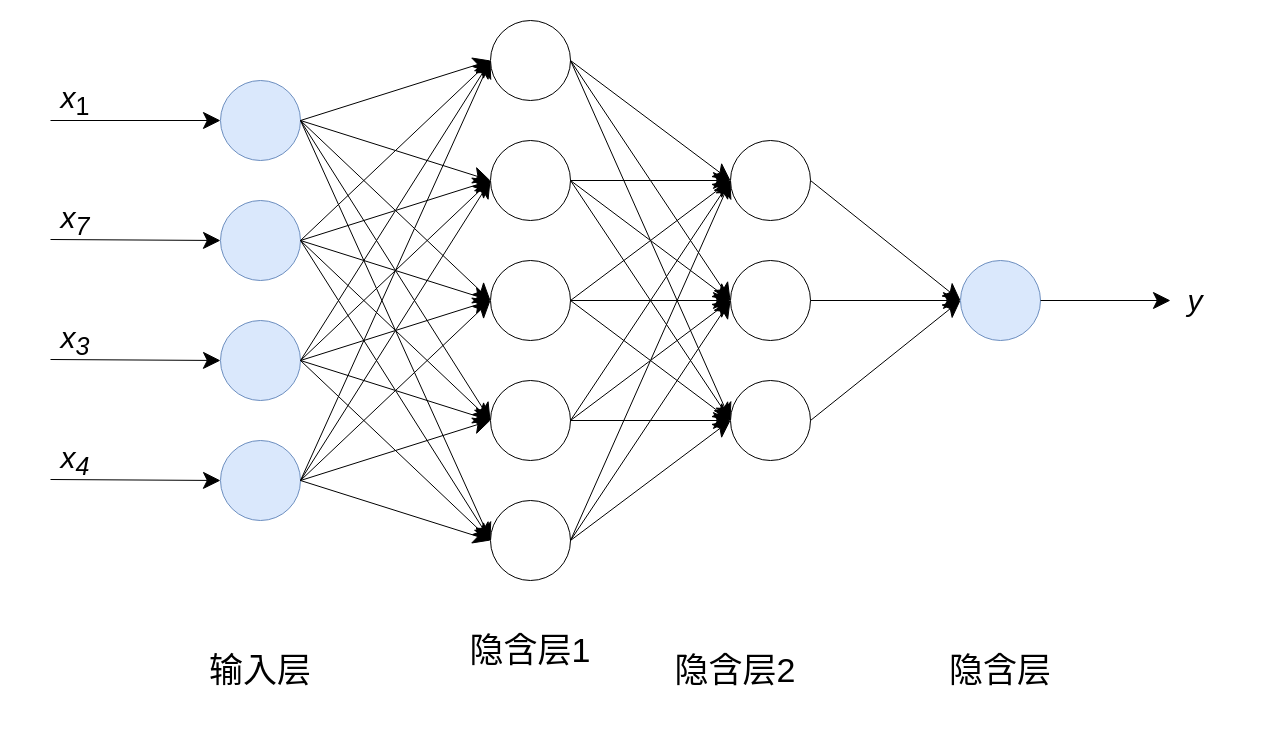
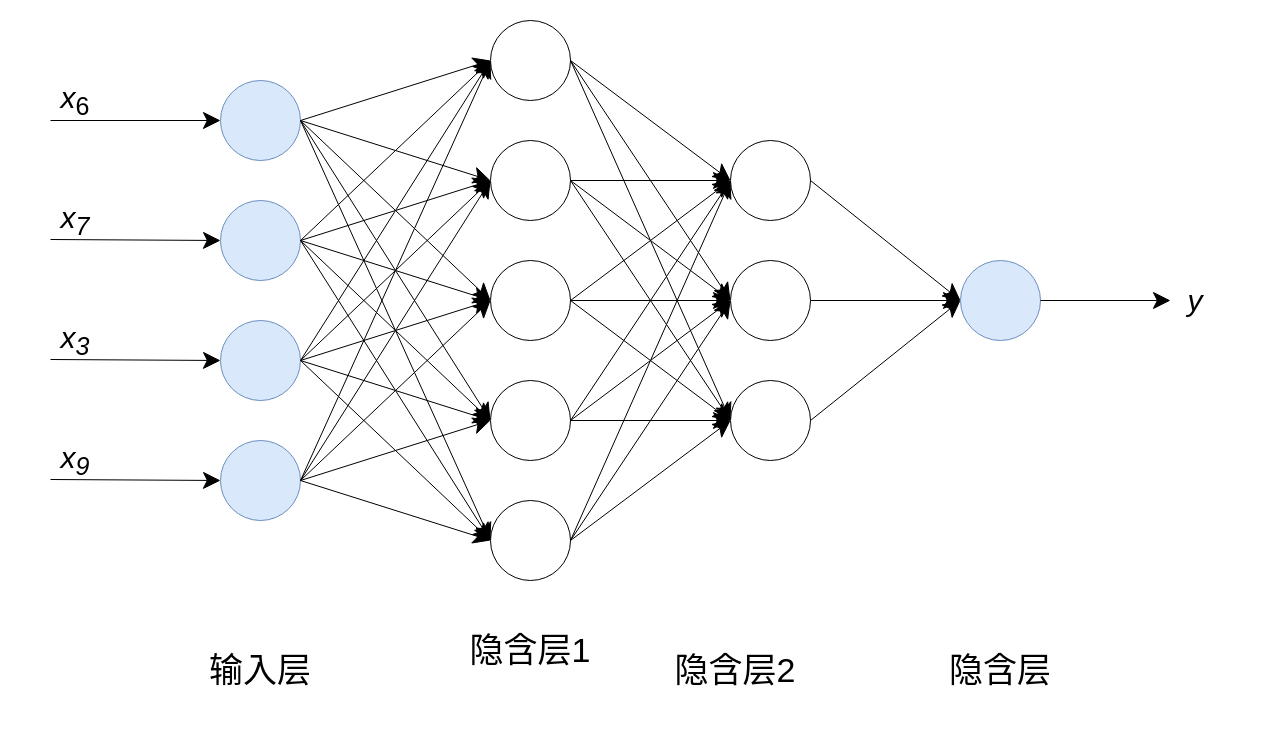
(76, 101) -> (76, 101)
(76, 461) -> (76, 461)
